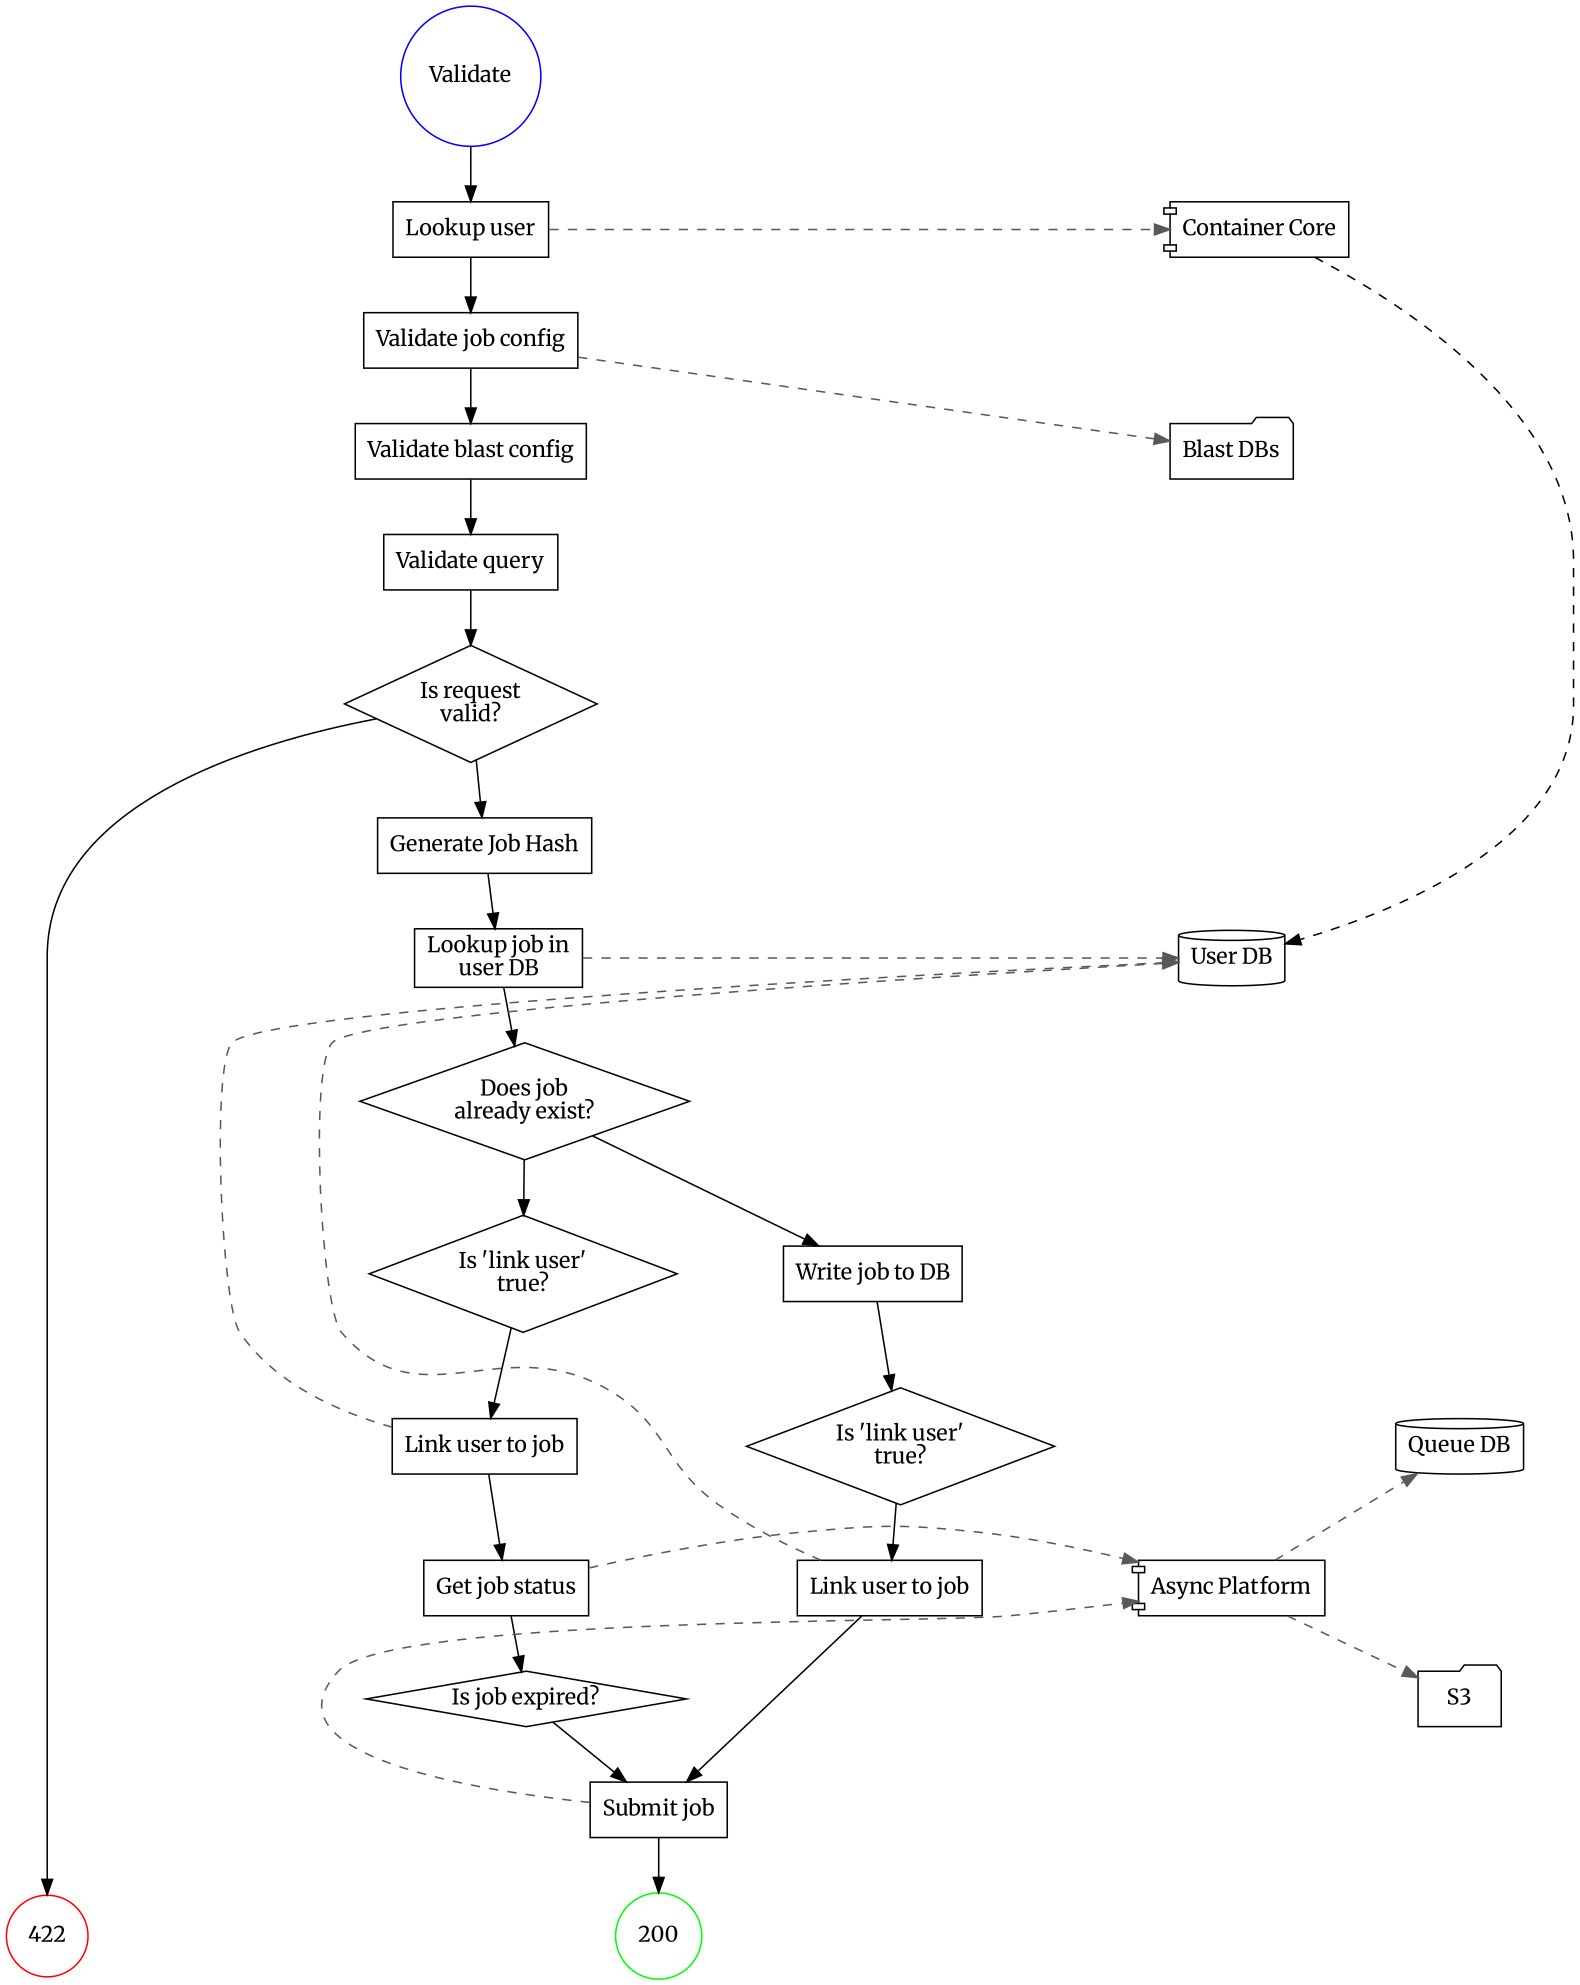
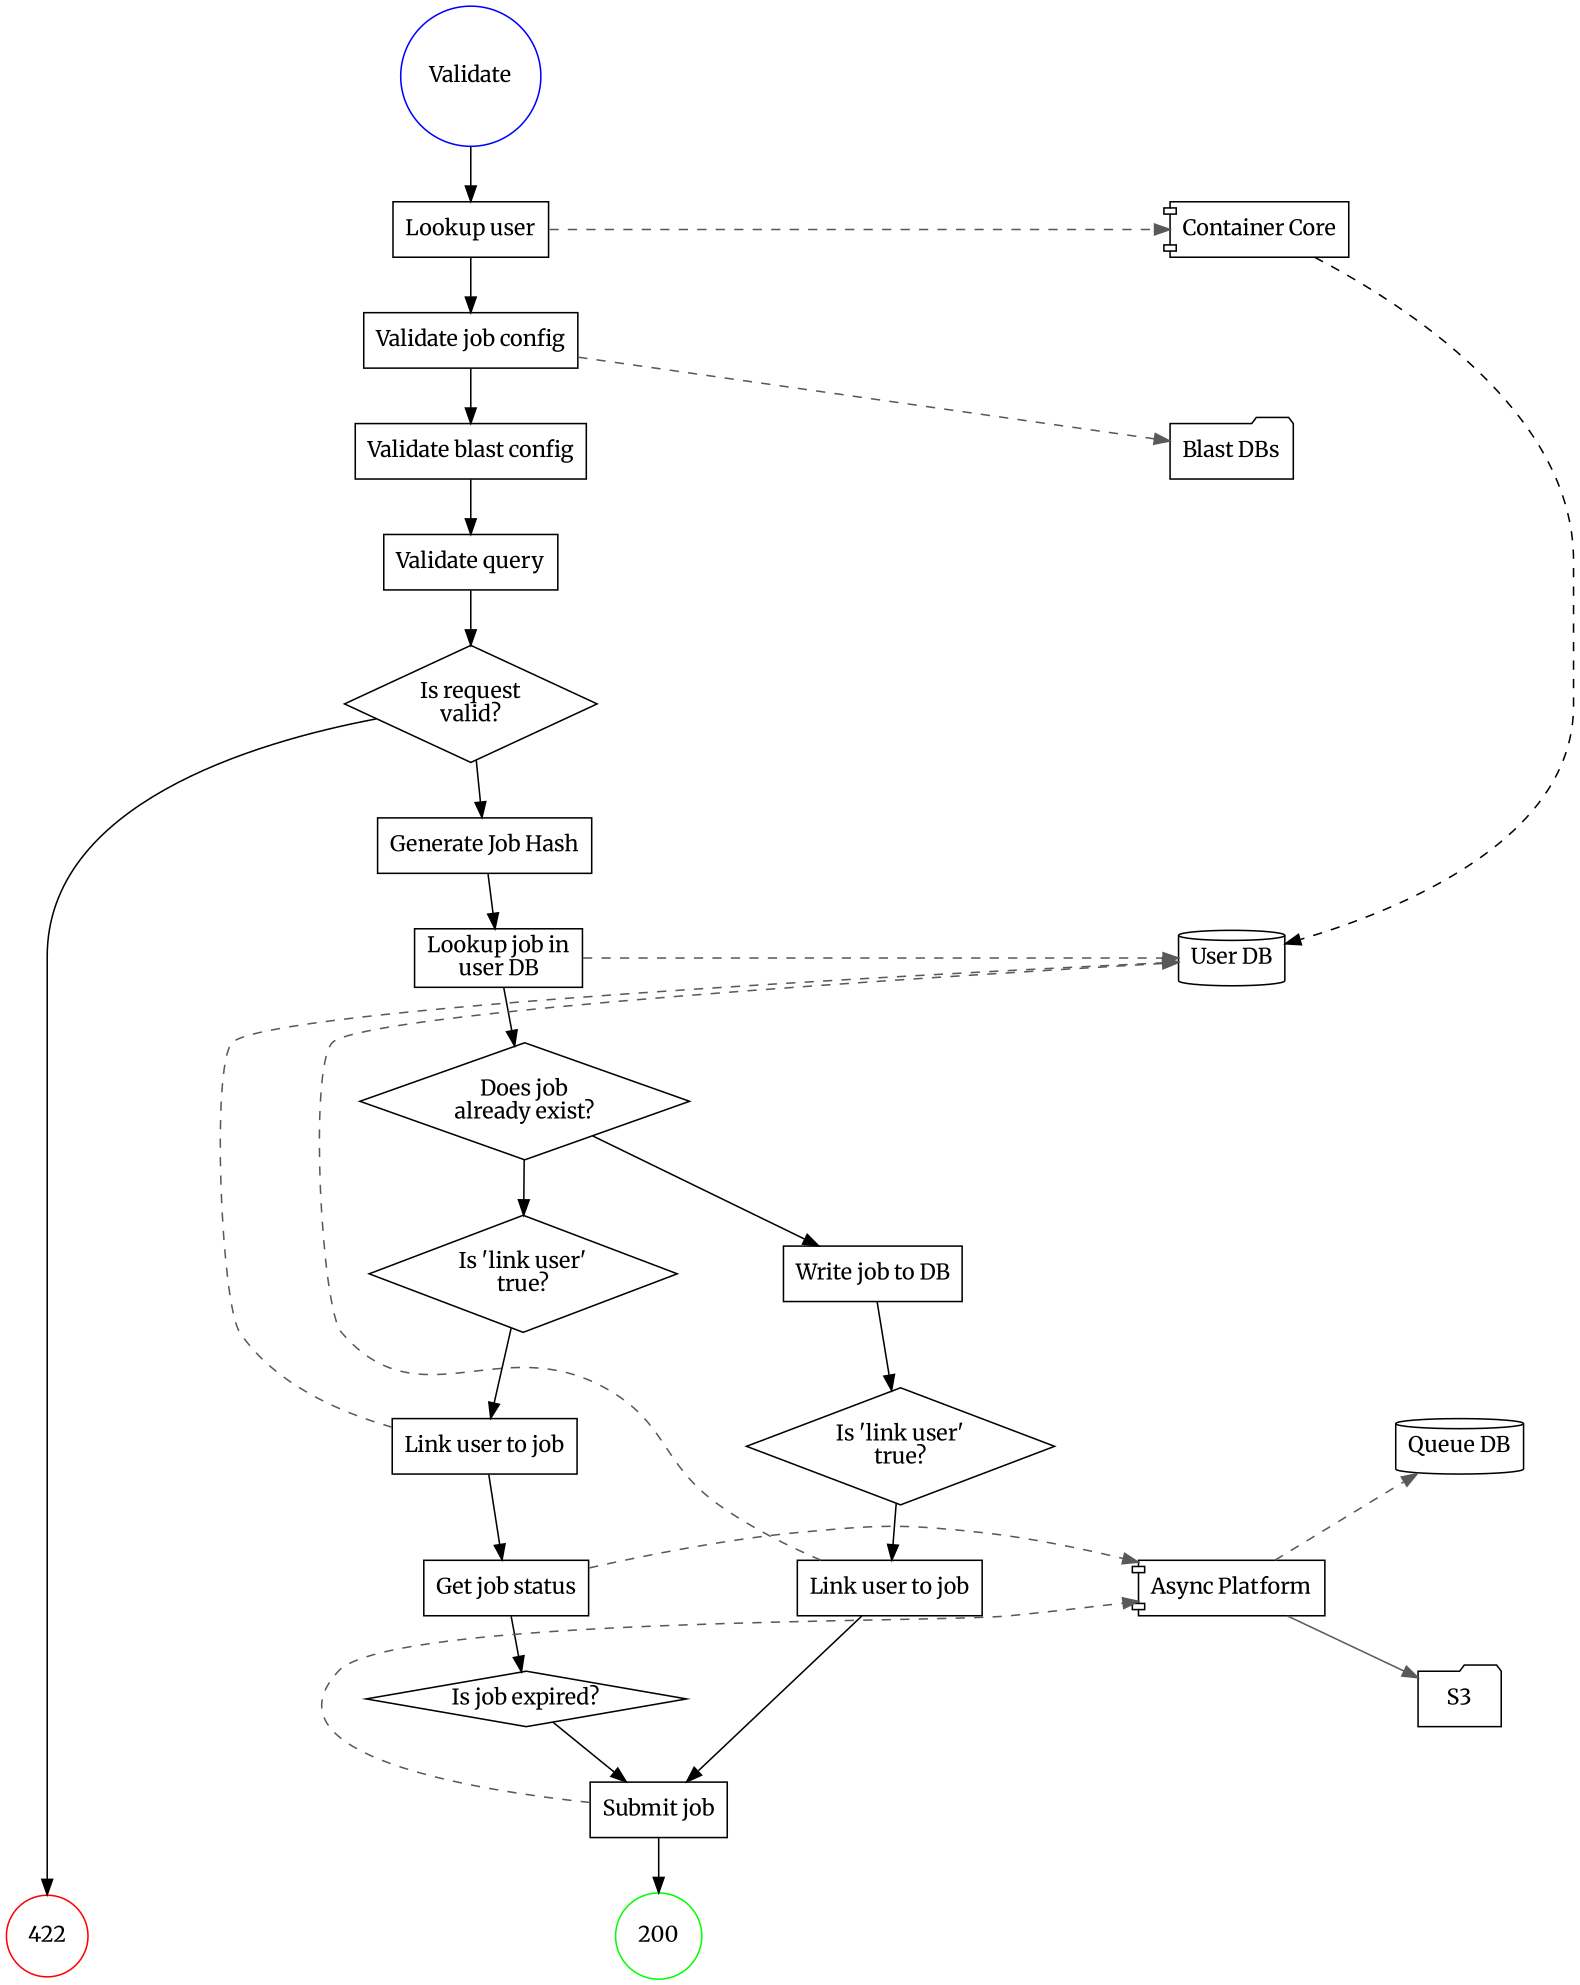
(1346, 1644) -> (1346, 1644)
